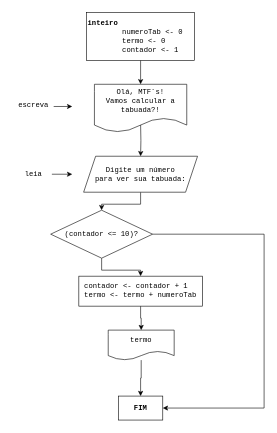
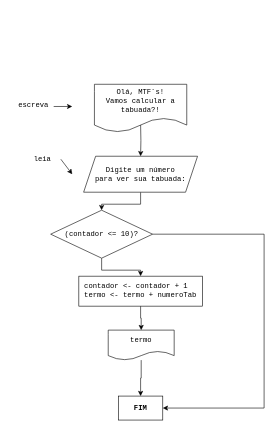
(141, 36) -> none
(141, 70) -> none
(33, 174) -> (42, 159)
